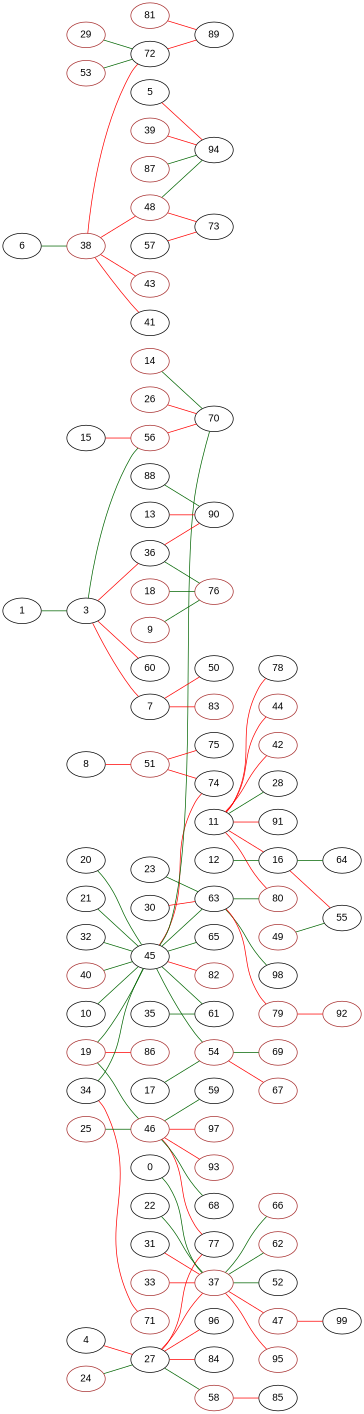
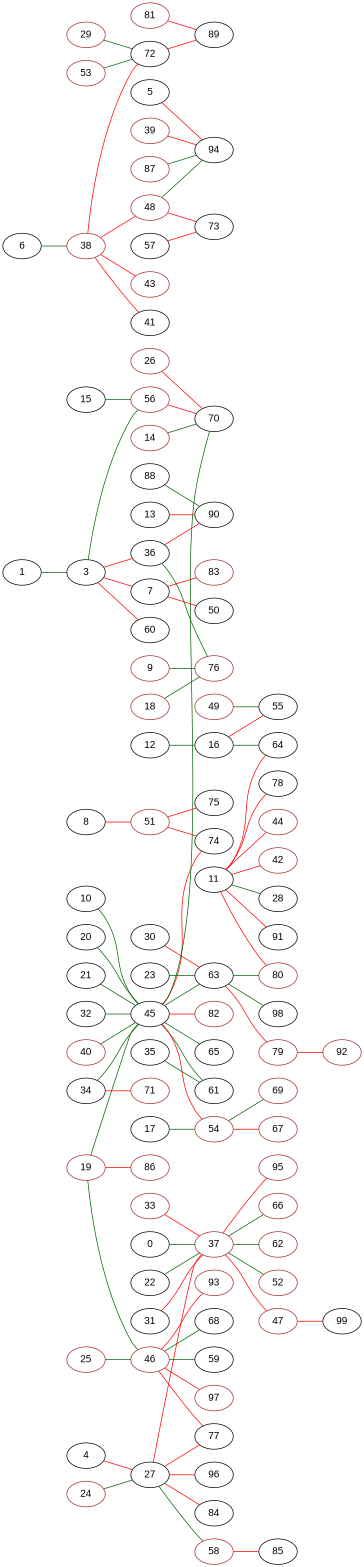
(118, 438) -> (118, 400)
(246, 841) -> (246, 812)
(177, 1007) -> (181, 1064)
(278, 1283) -> (278, 1283)
